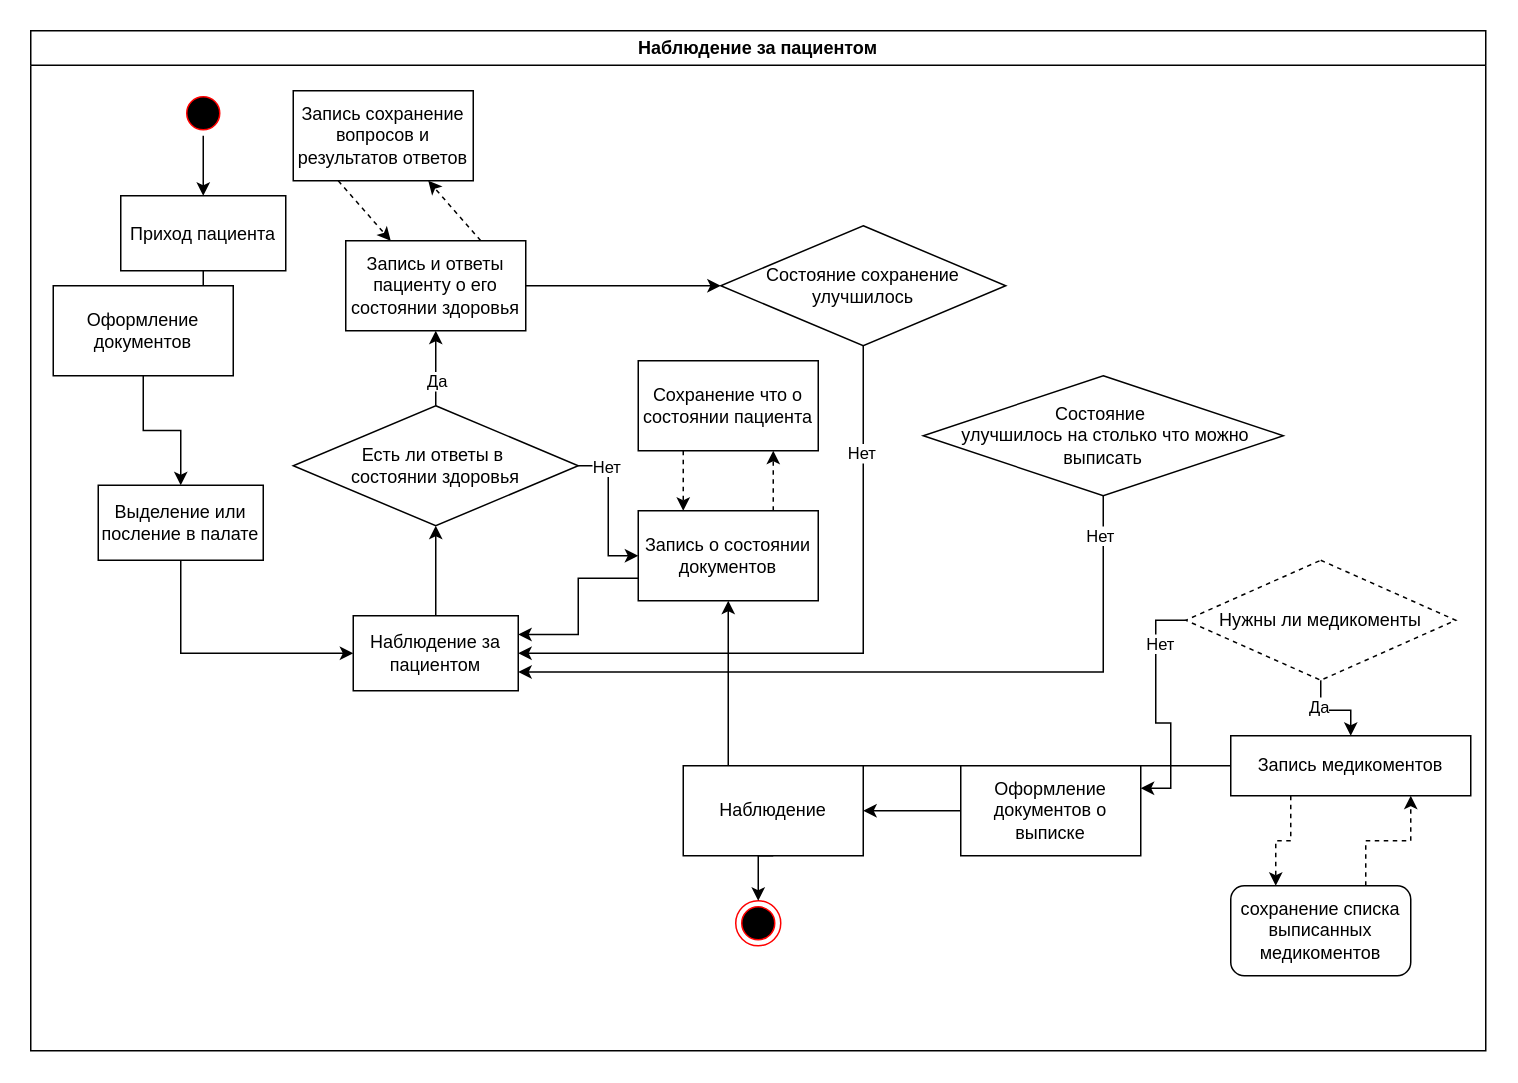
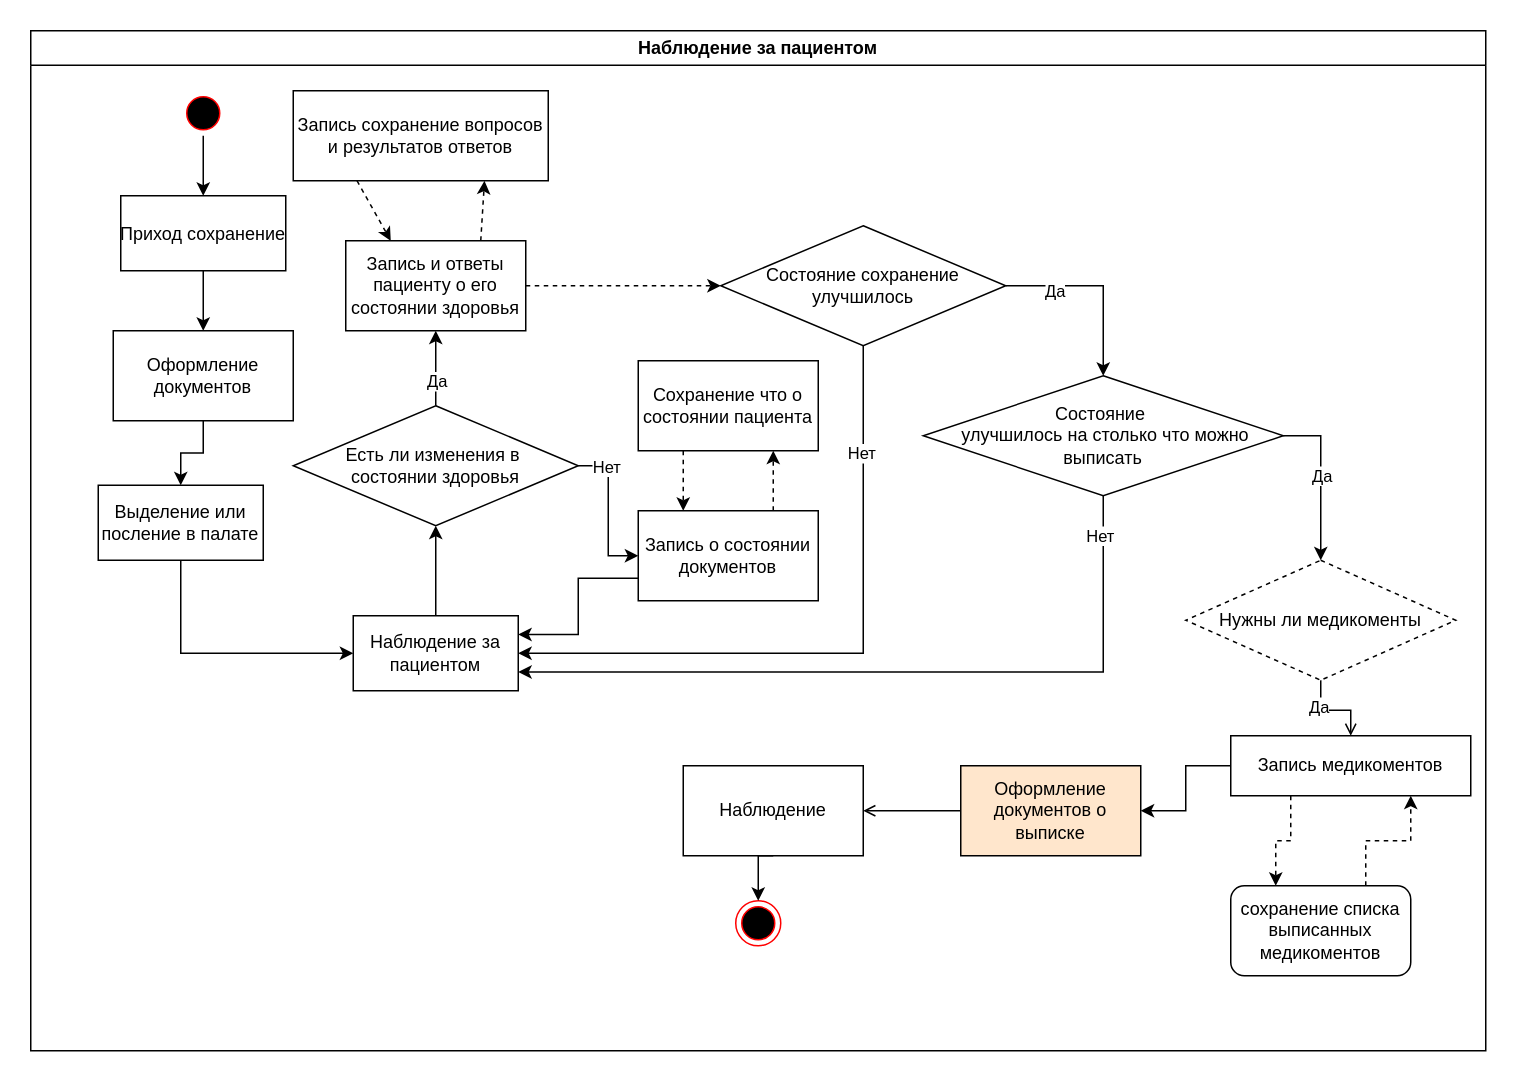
(383, 136) -> (421, 136)
(203, 234) -> (203, 234)
(617, 286) -> (617, 286)
none -> (1094, 286)
(143, 331) -> (203, 376)
(436, 466) -> (436, 466)
none -> (1321, 474)
(728, 690) -> (1186, 805)
(1156, 707) -> none
(1351, 724) -> (1351, 726)
(875, 811) -> (872, 811)
(1051, 811) -> (1051, 811)
